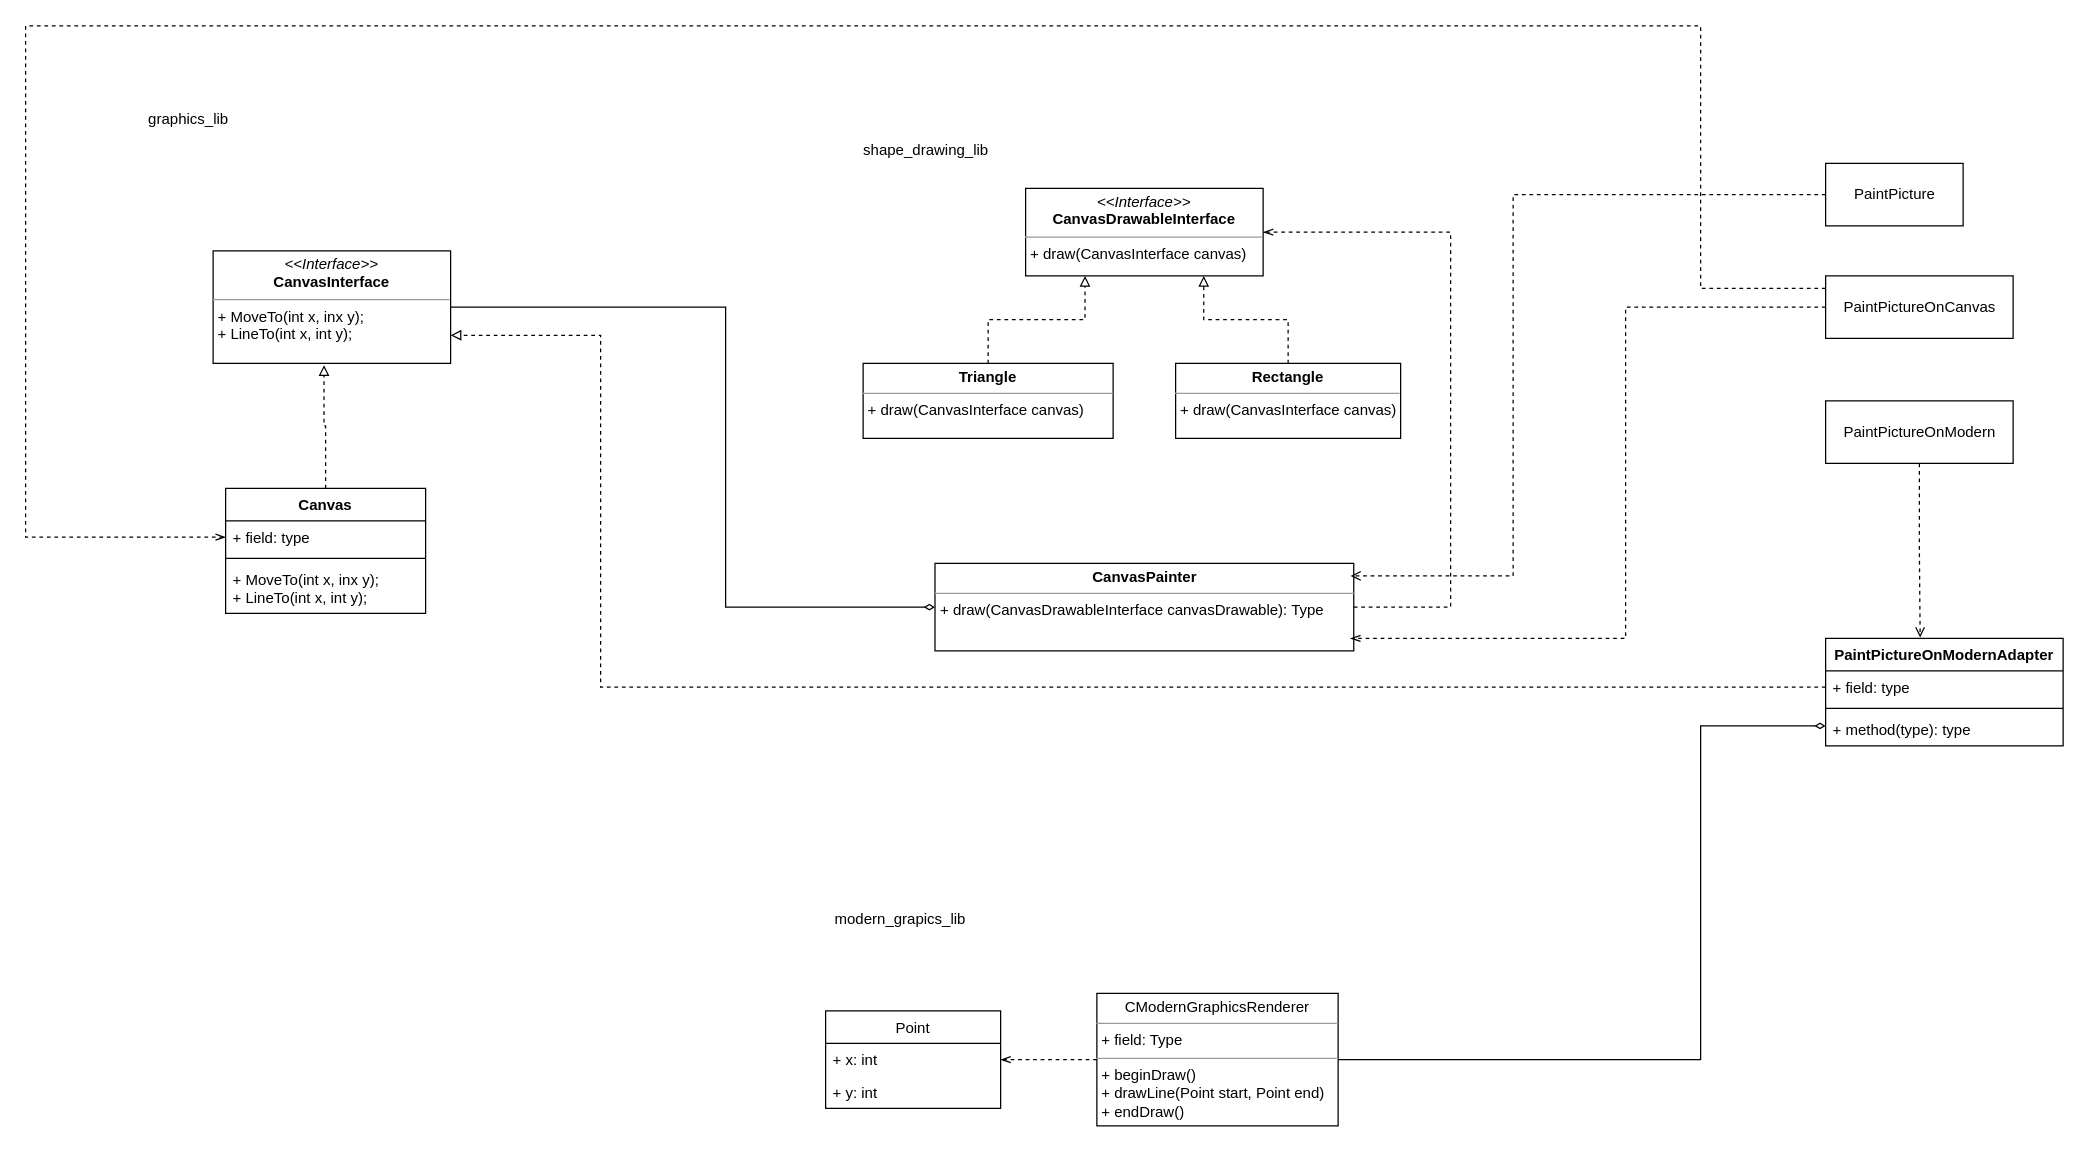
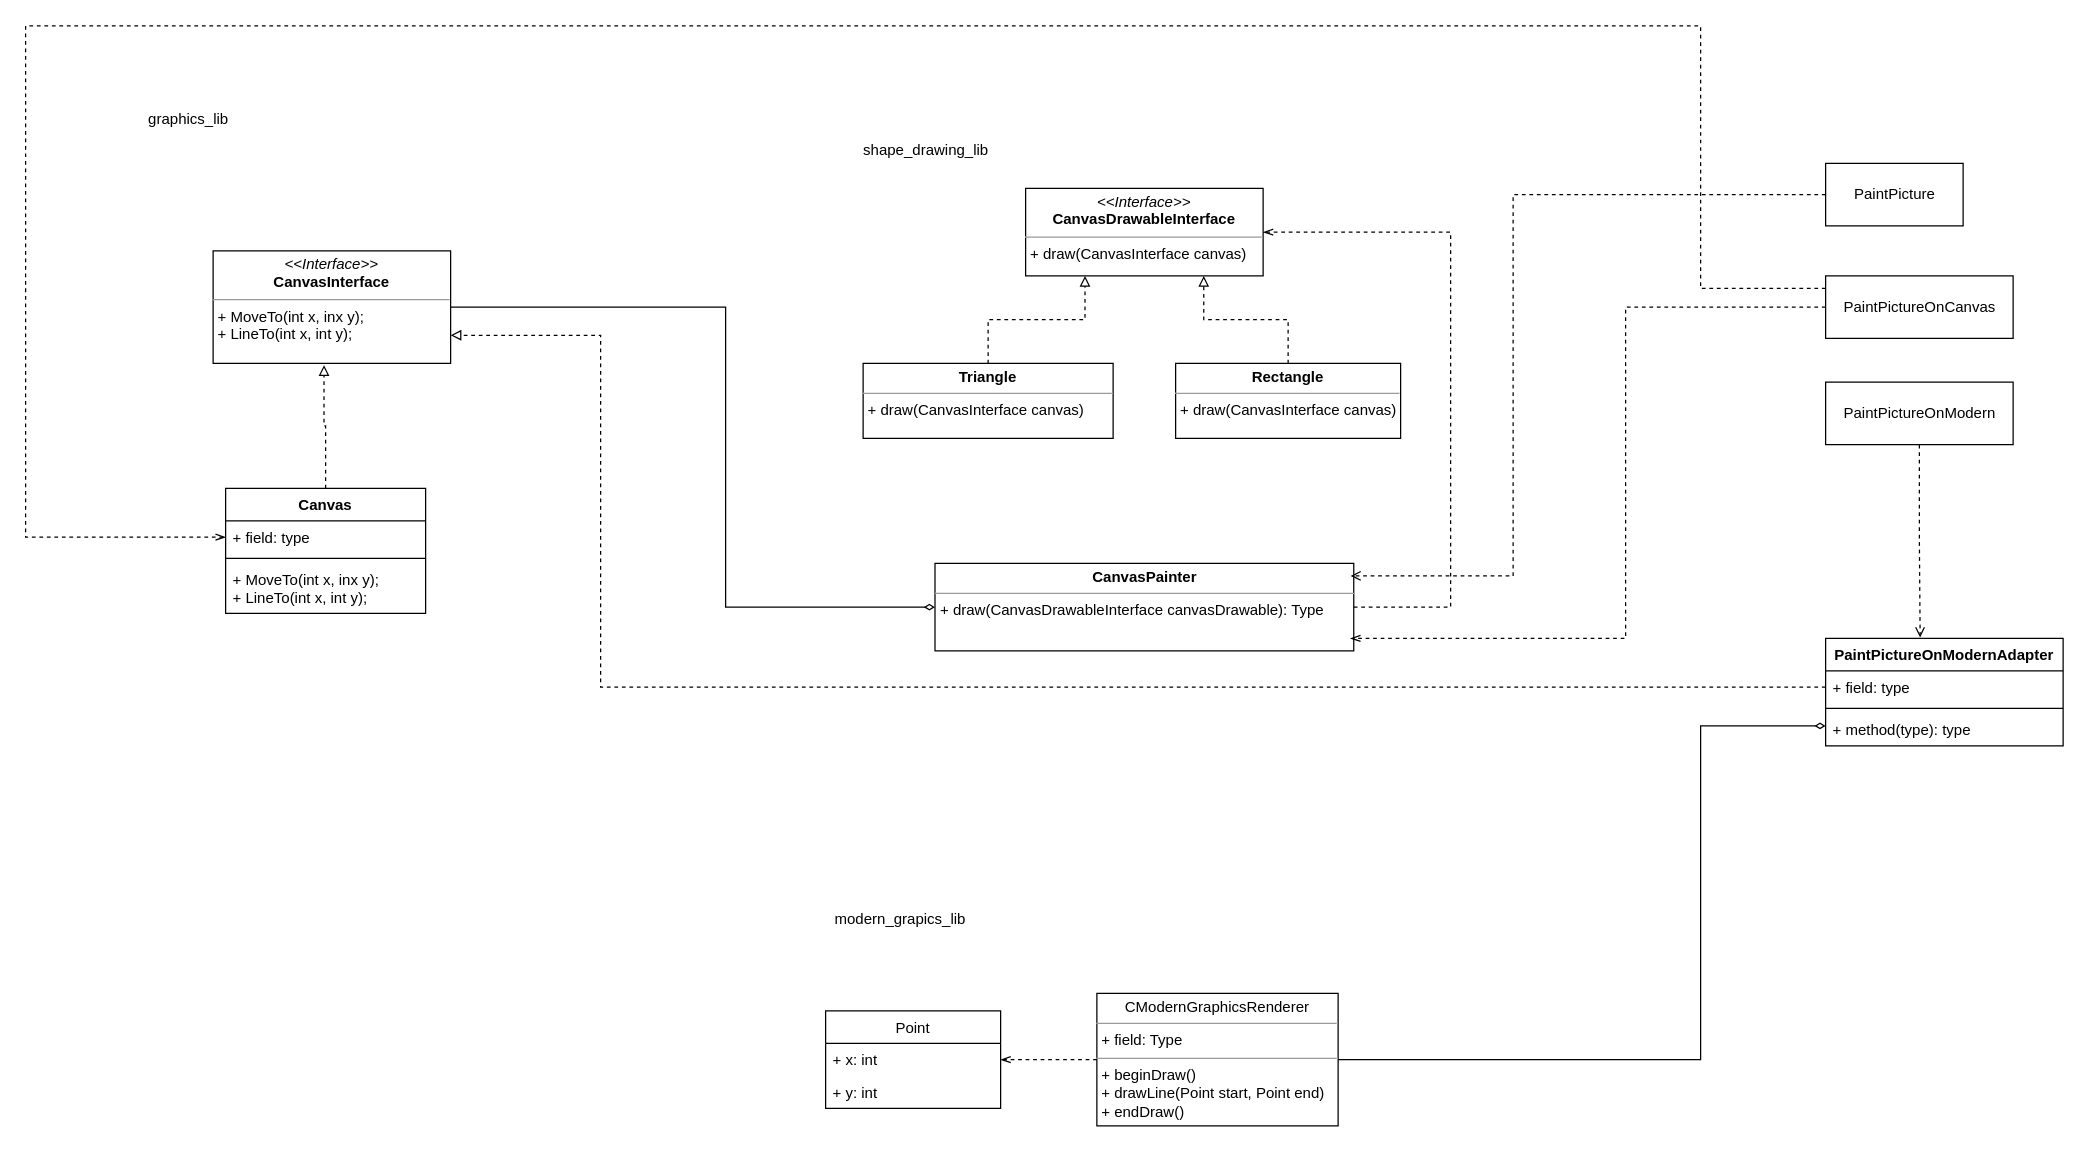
(1919, 432) -> (1919, 413)
